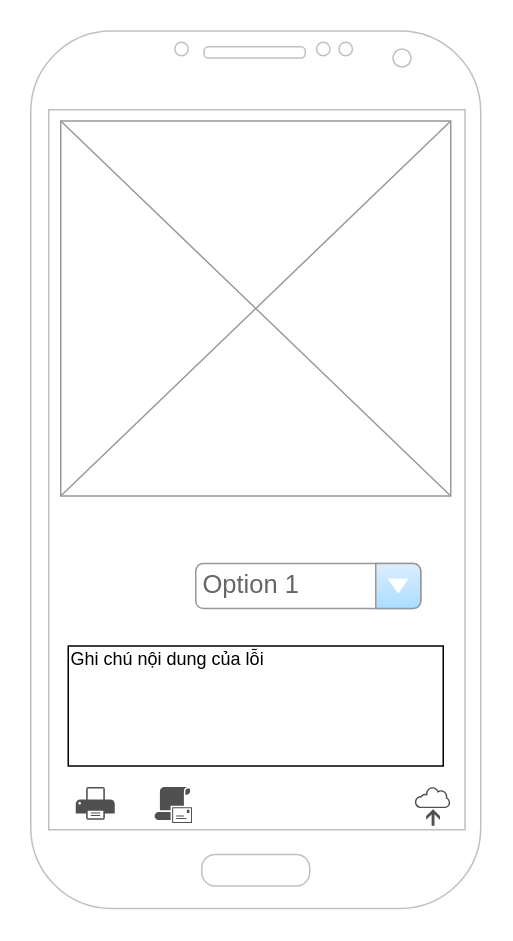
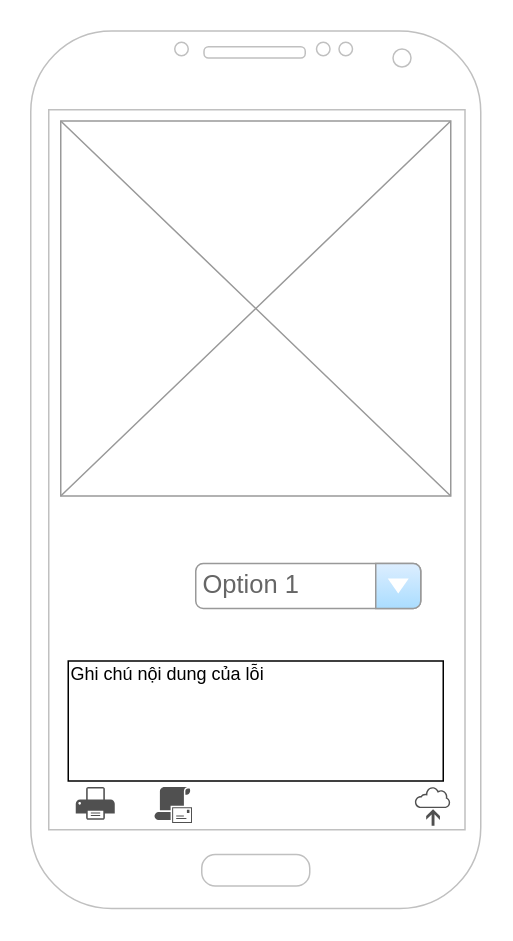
(256, 706) -> (256, 721)
